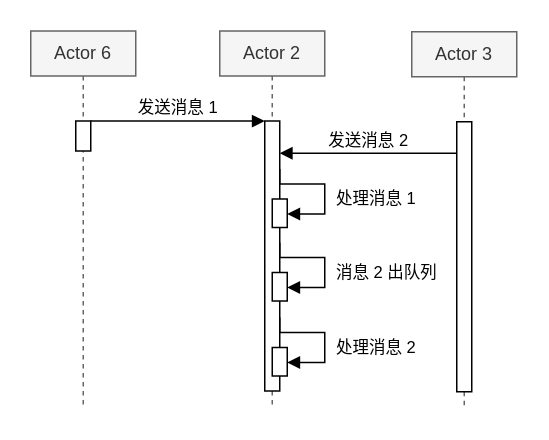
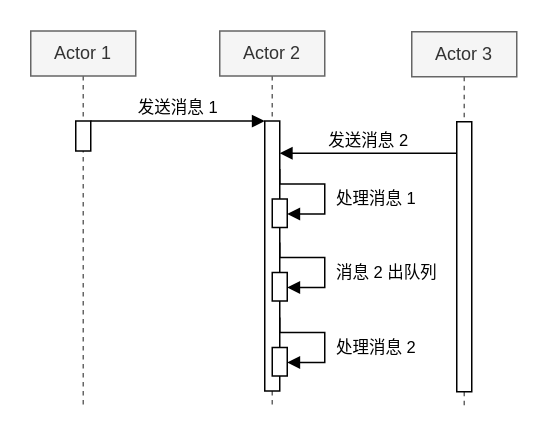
(83, 53) -> (83, 53)
